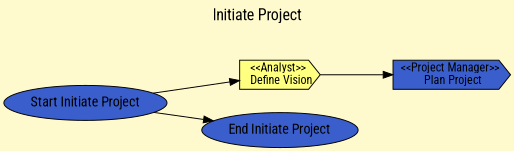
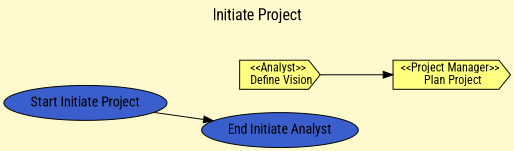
(452, 75) -> (452, 75)
(192, 88) -> none
(280, 130) -> (280, 130)
